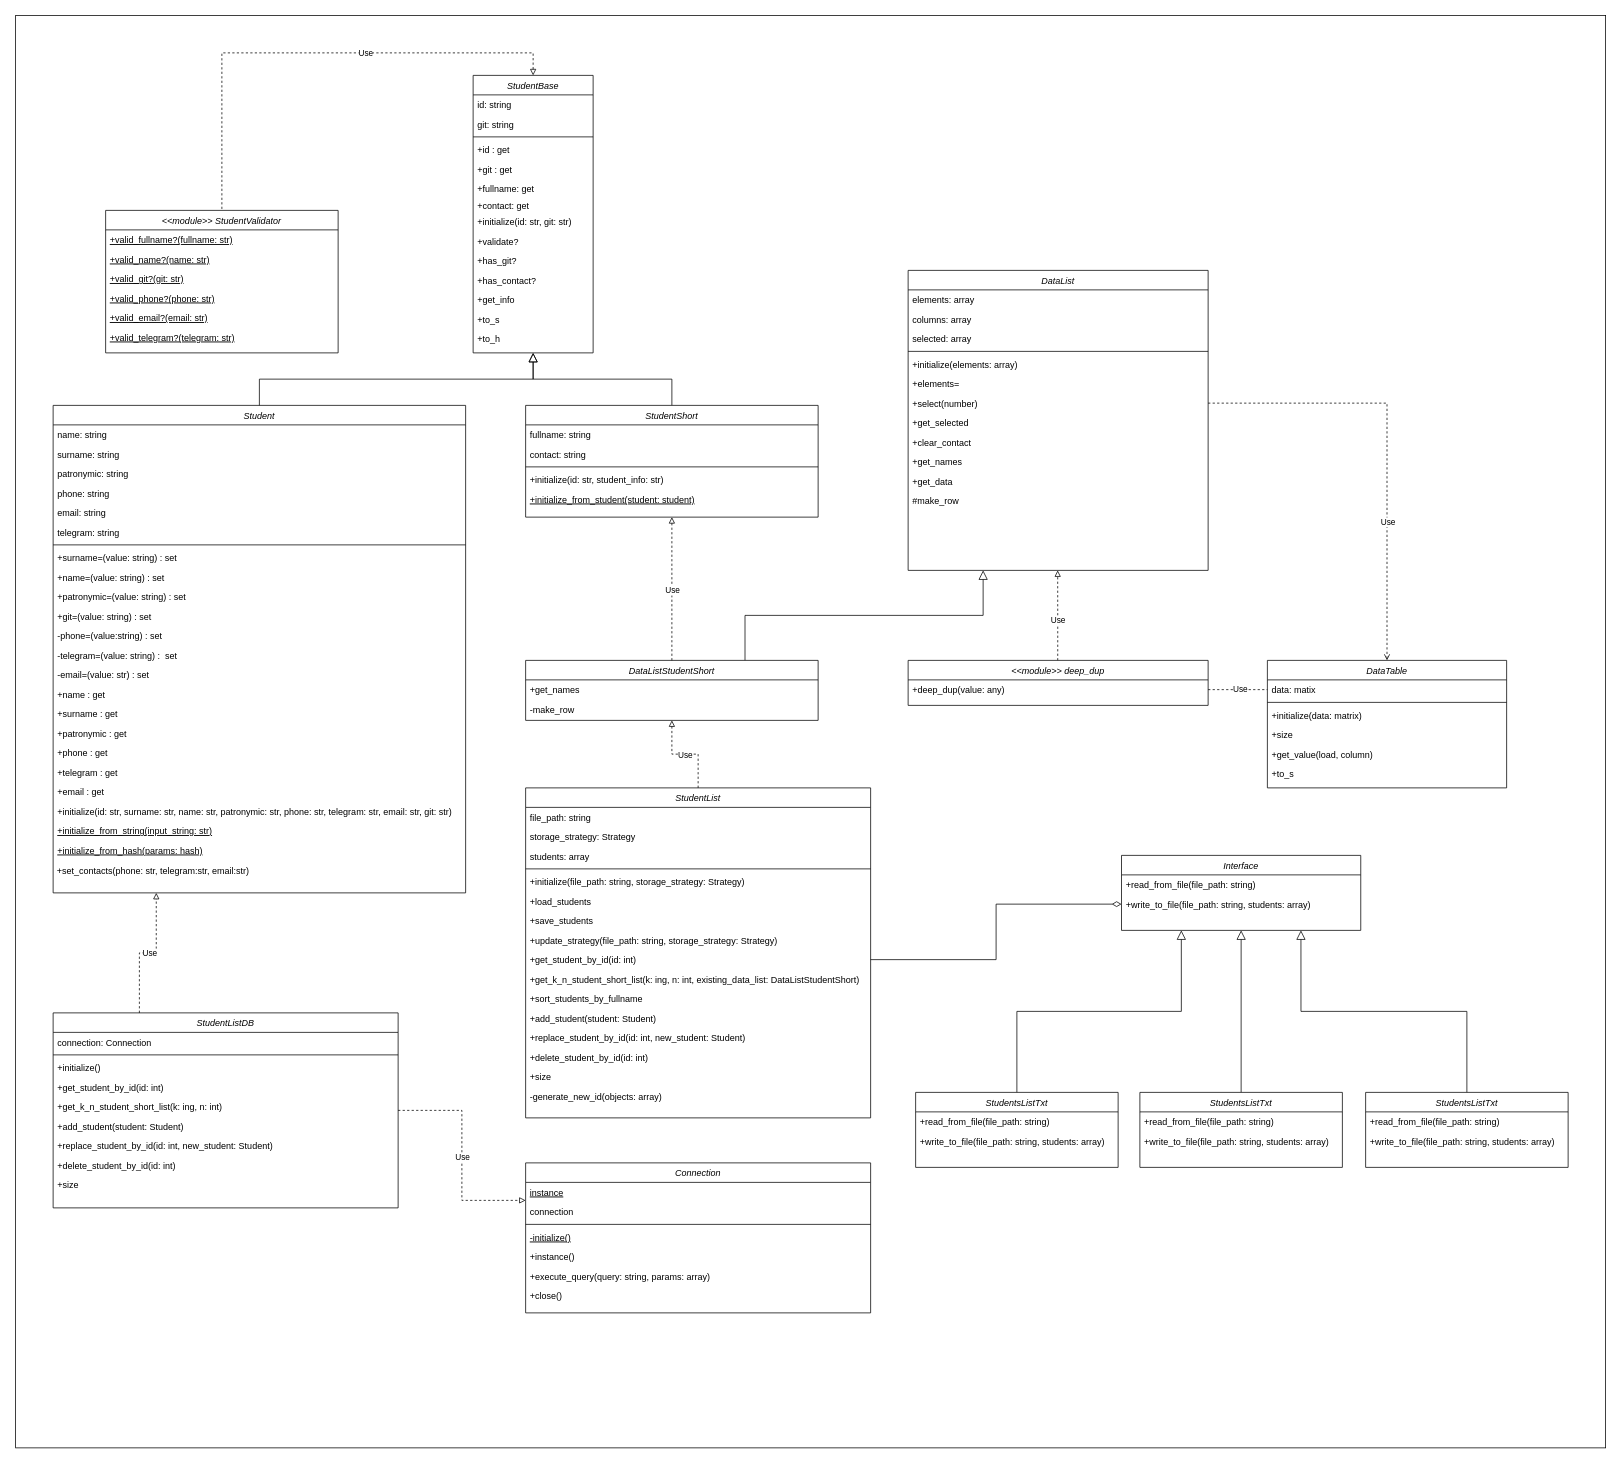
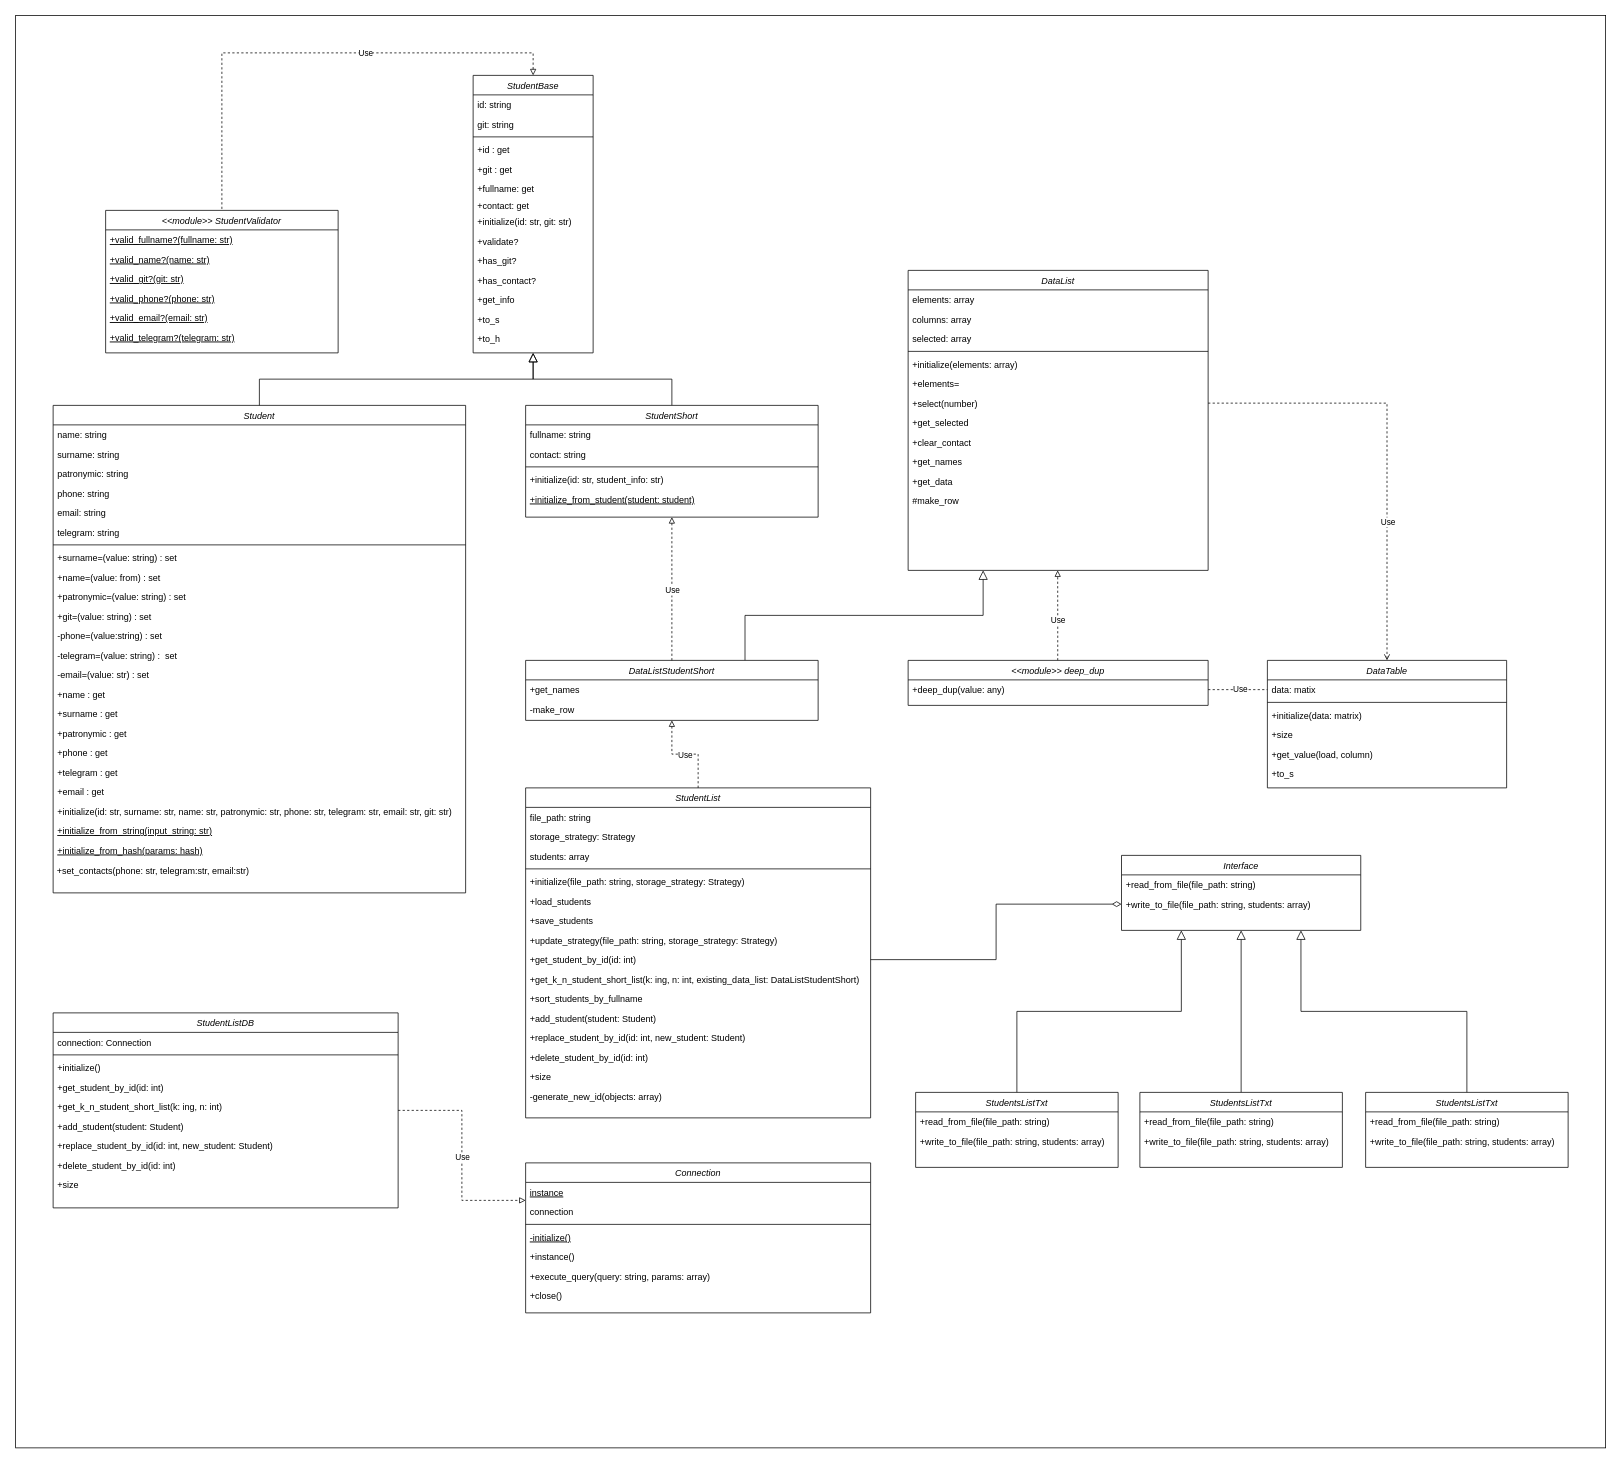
(117, 578) -> (113, 578)
(143, 953) -> none
